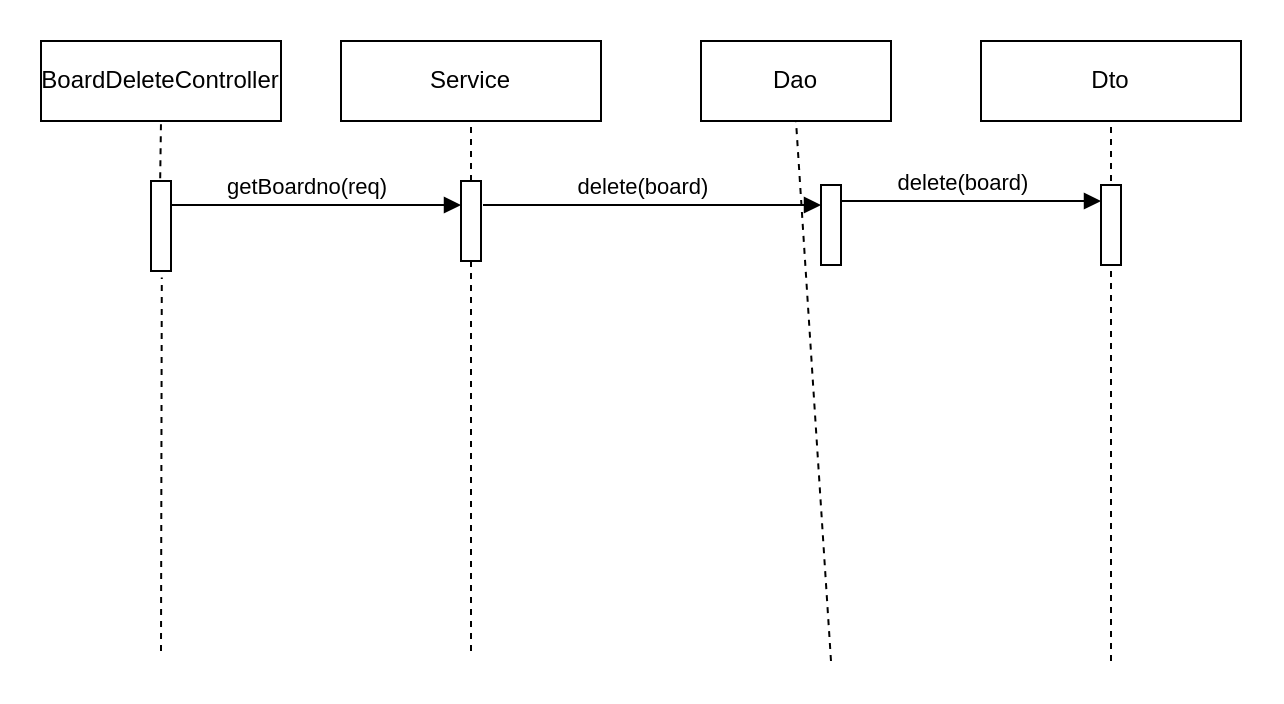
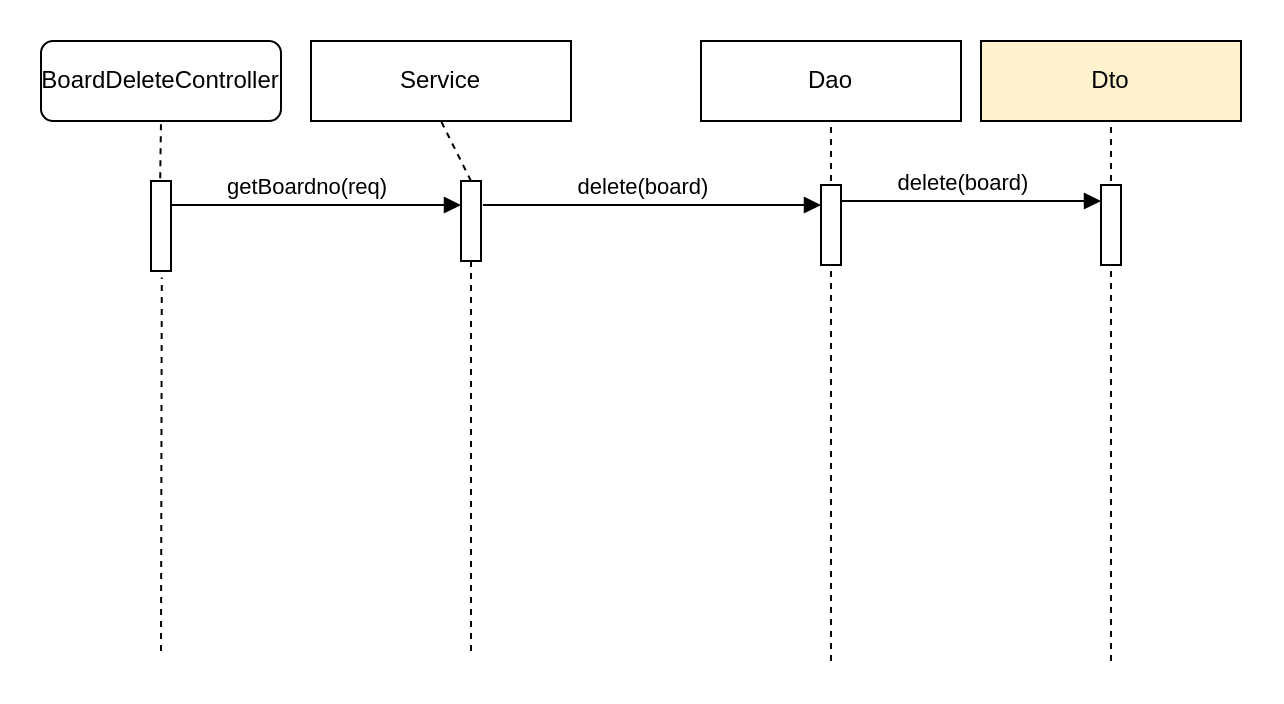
(161, 81) -> (161, 81)
(471, 81) -> (441, 81)
(796, 81) -> (831, 81)
(1111, 81) -> (1111, 81)
